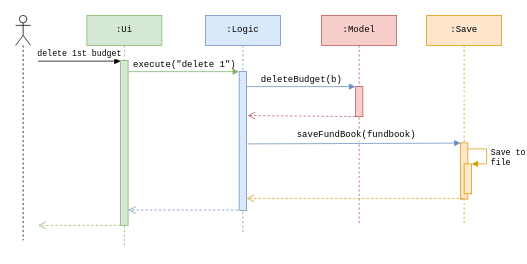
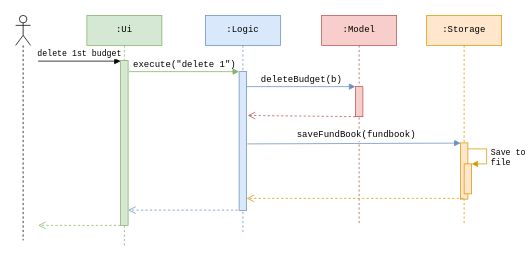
(464, 30) -> (464, 30)
